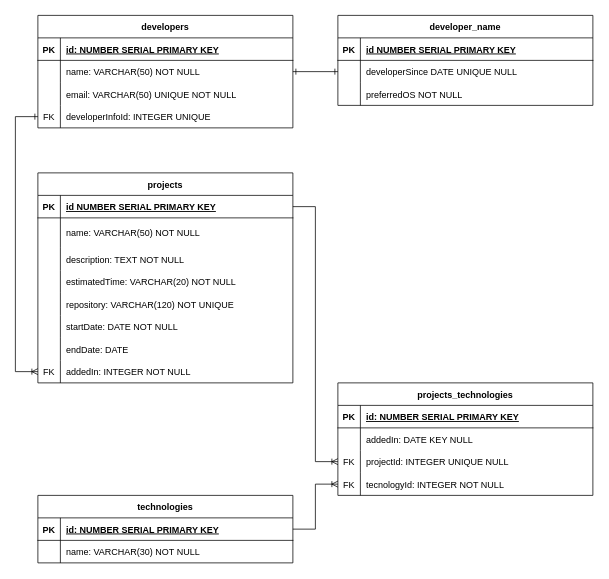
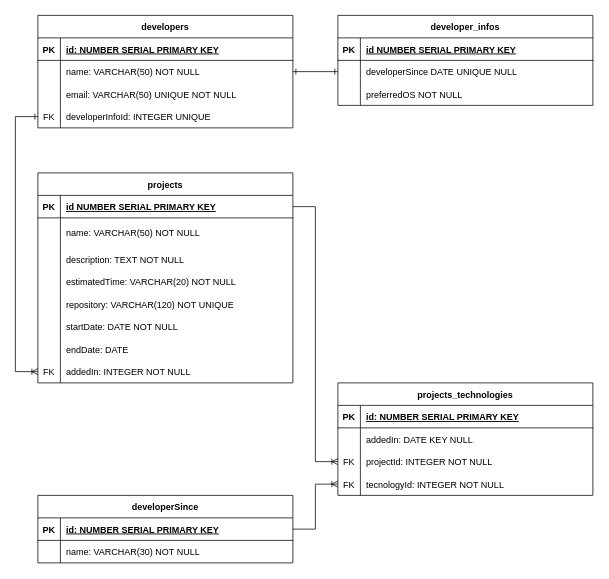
(465, 27) -> (465, 27)
(437, 462) -> (429, 462)
(165, 507) -> (165, 507)
